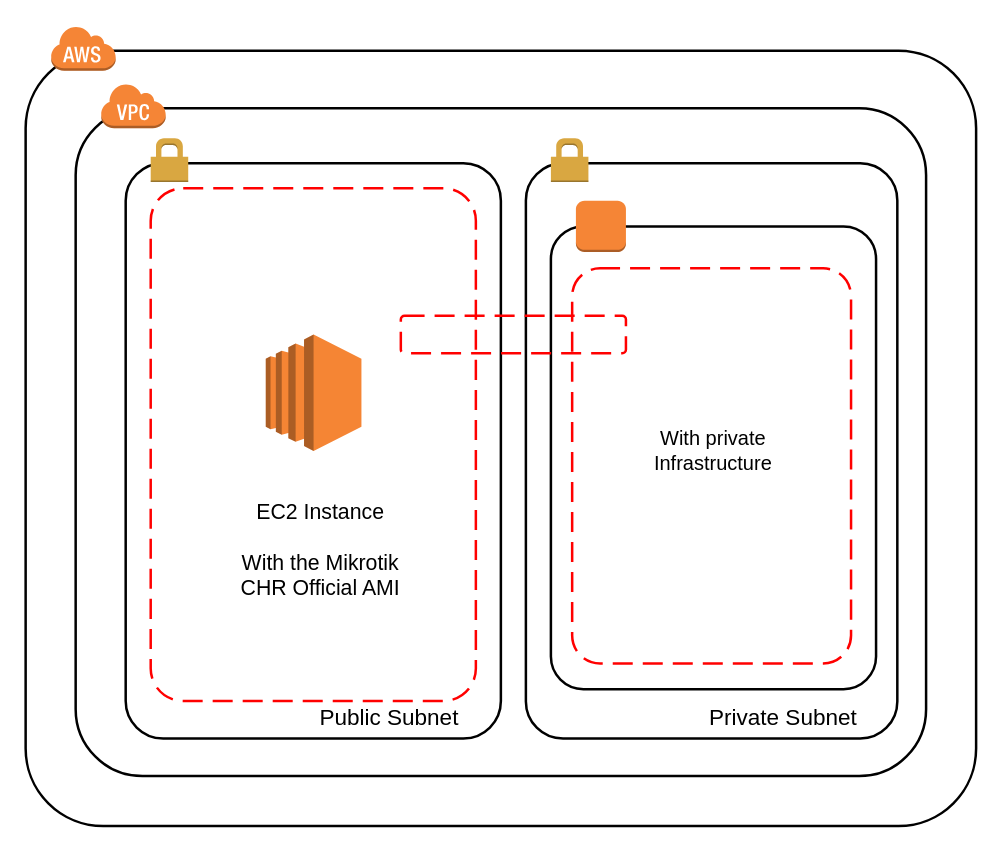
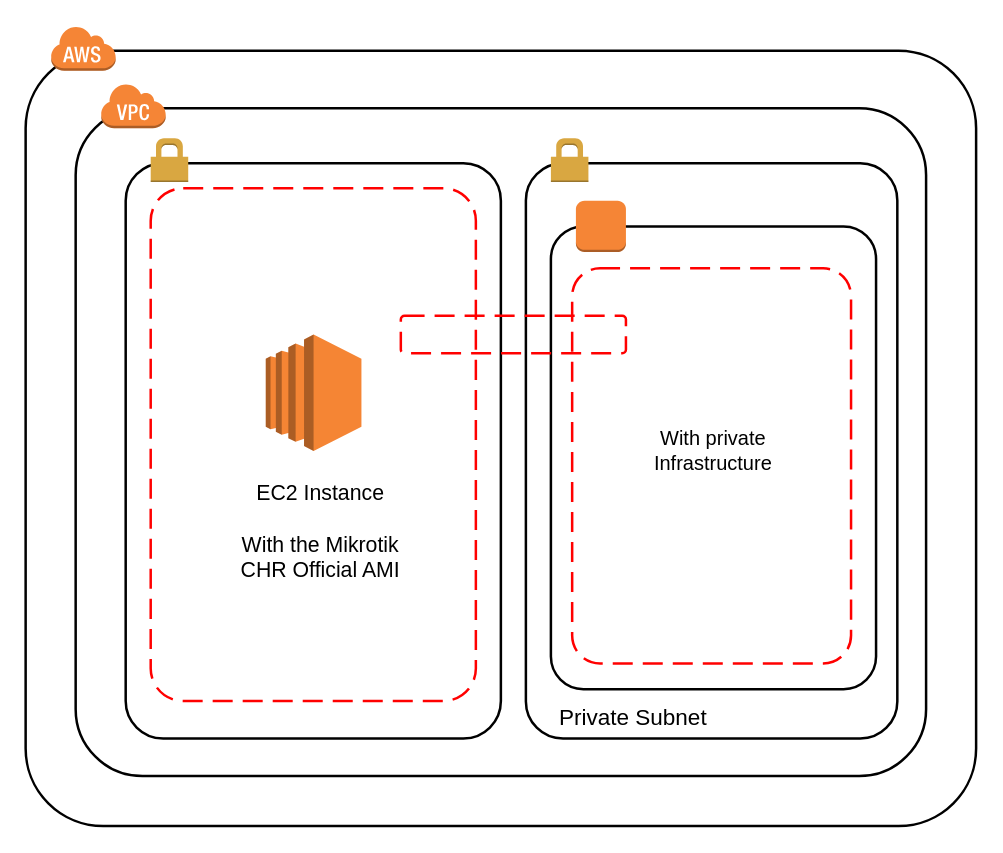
(321, 551) -> (321, 532)
(389, 718) -> none
(783, 718) -> (633, 718)
